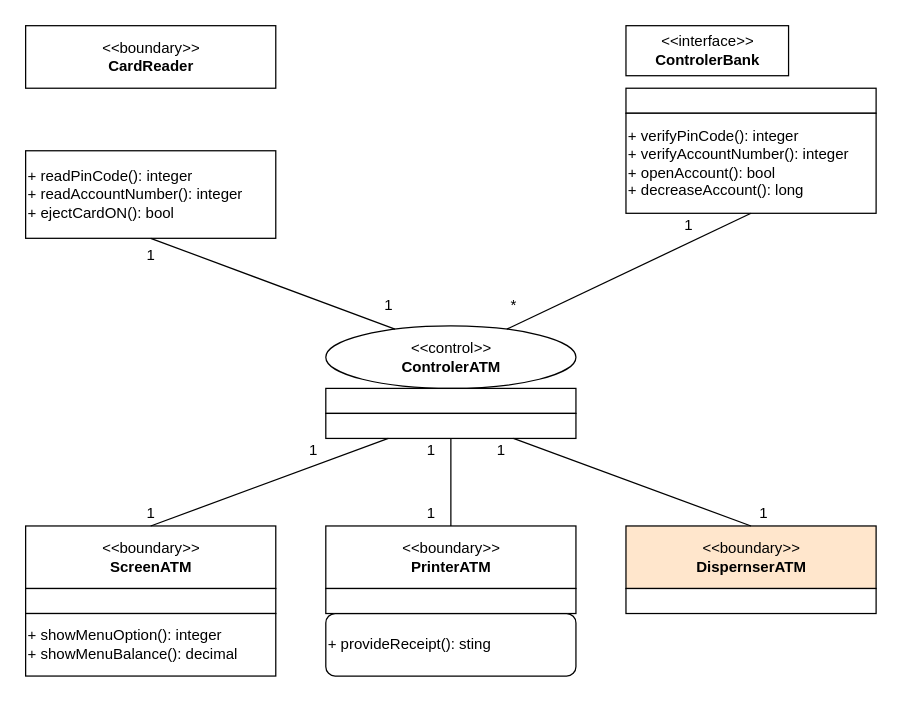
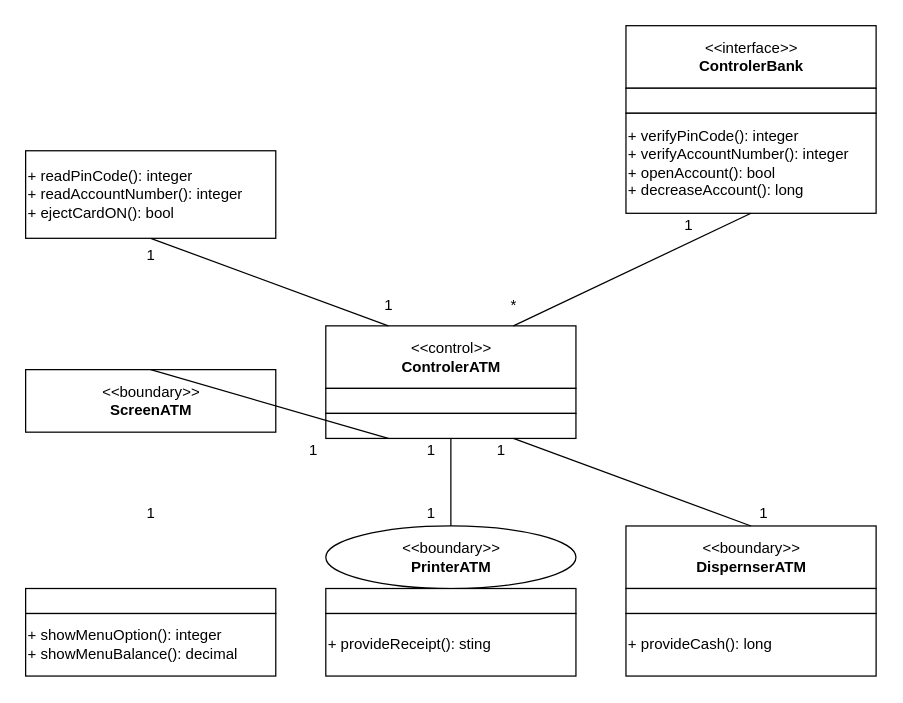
(707, 51) -> (751, 57)
(151, 57) -> none
(451, 357) -> (451, 357)
(151, 557) -> (151, 401)
(451, 557) -> (451, 557)
(751, 557) -> (751, 557)
(451, 644) -> (451, 644)
none -> (751, 644)
